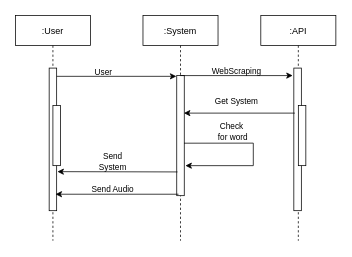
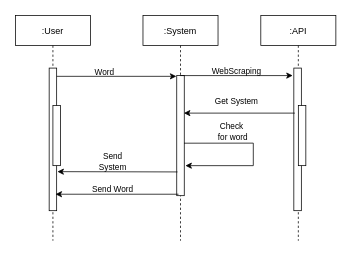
(104, 72) -> (104, 72)
(113, 189) -> (113, 189)
